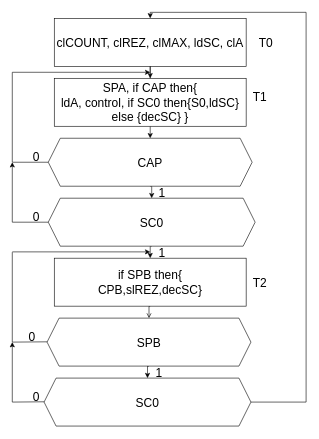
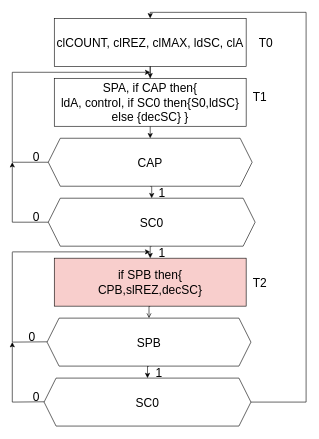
(150, 282) -> (150, 282)
